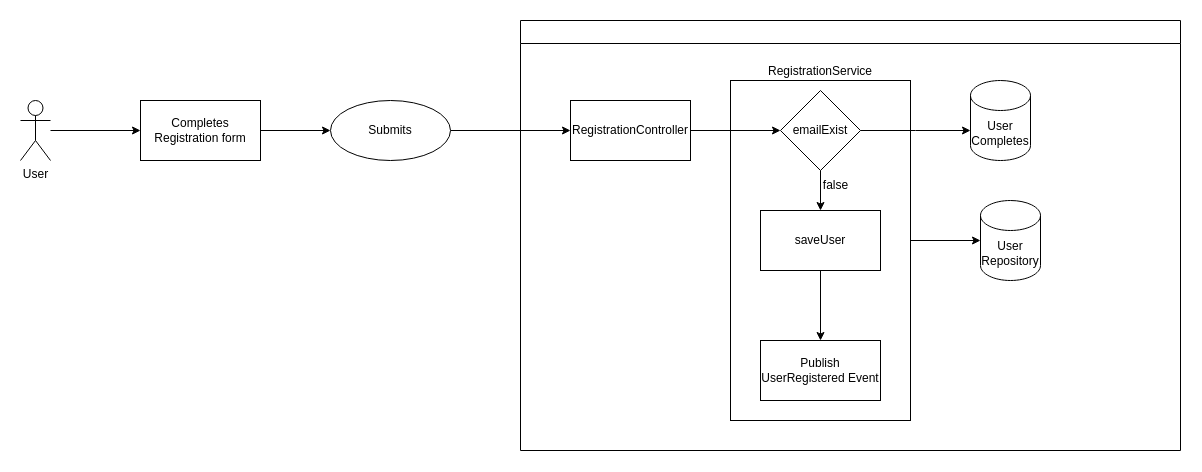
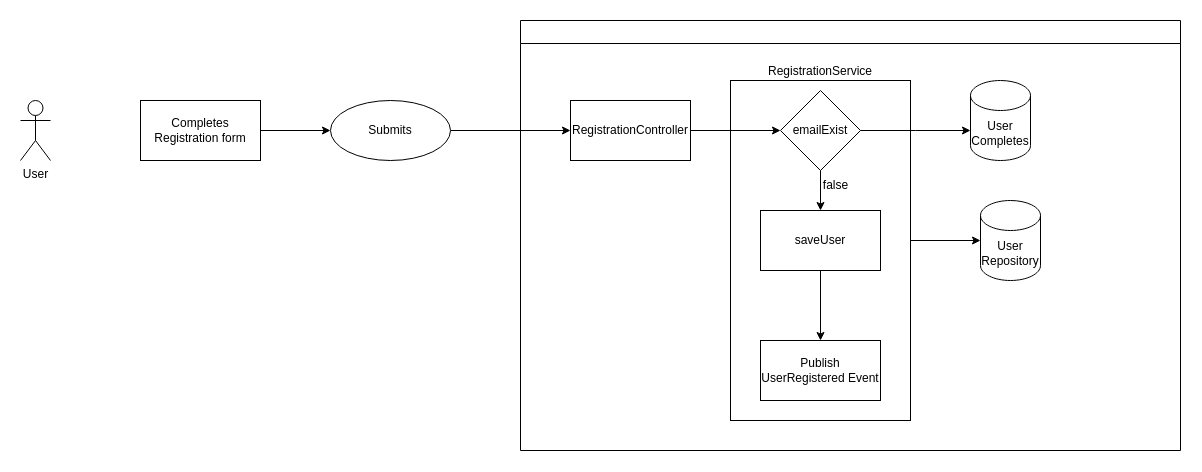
(92, 131) -> none
